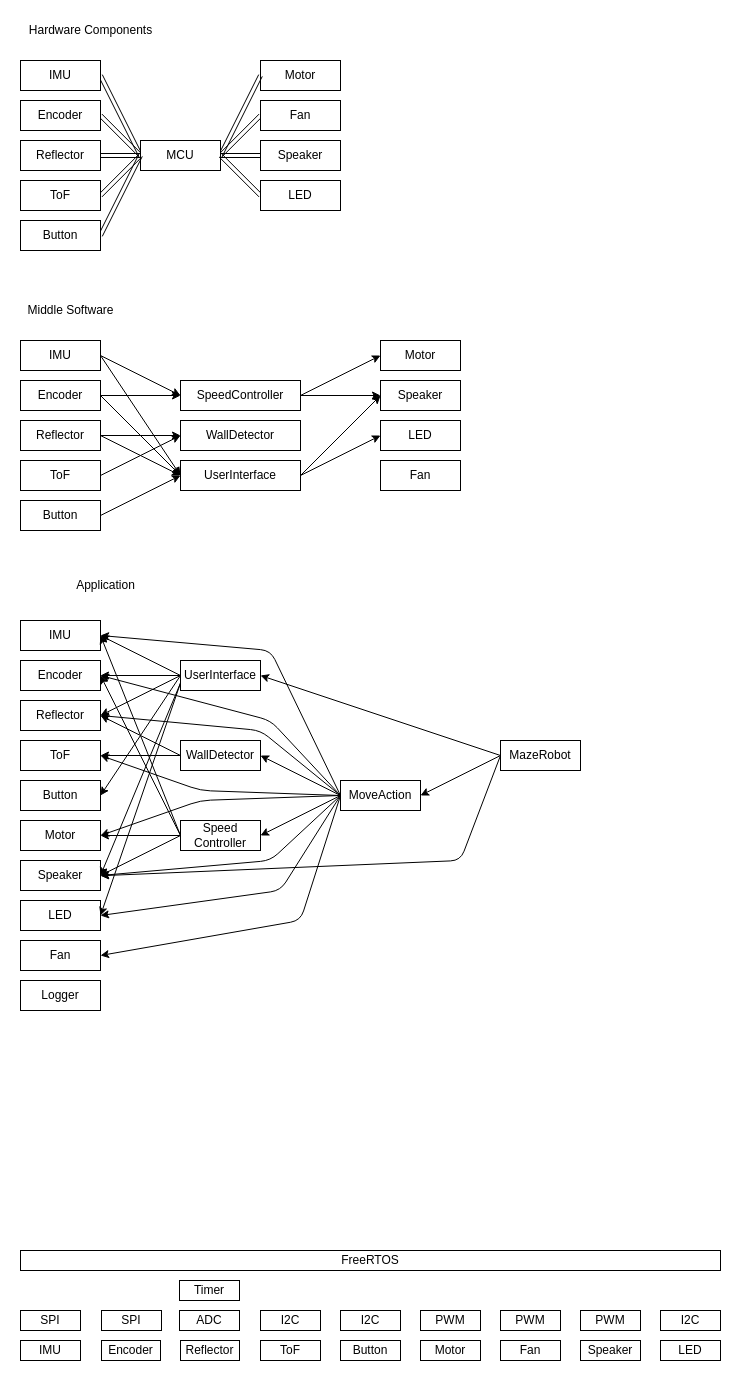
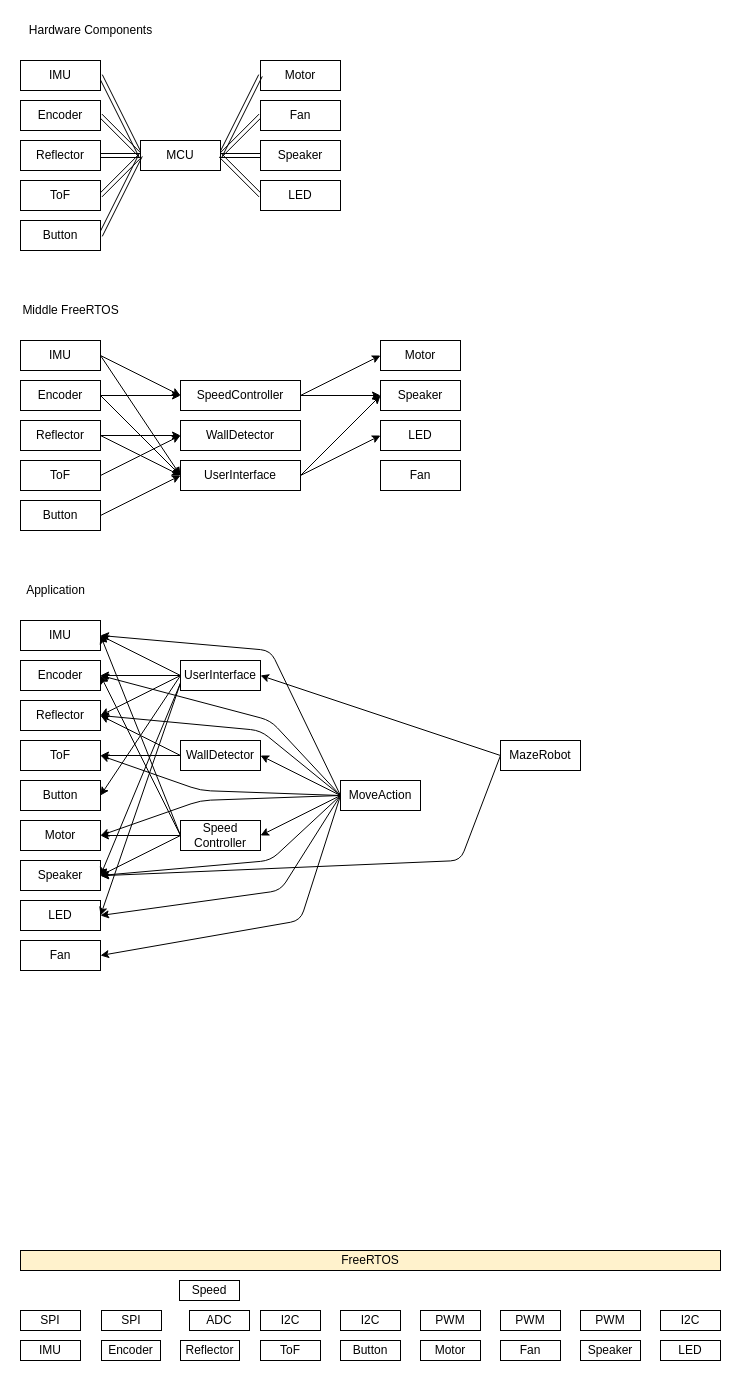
(71, 311) -> (71, 311)
(106, 586) -> (56, 591)
(462, 775) -> none
(61, 996) -> none
(371, 1261) -> (371, 1261)
(210, 1291) -> (210, 1291)
(210, 1321) -> (220, 1321)
